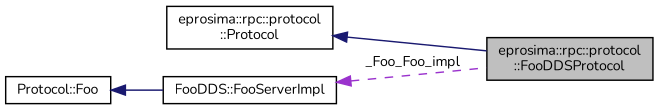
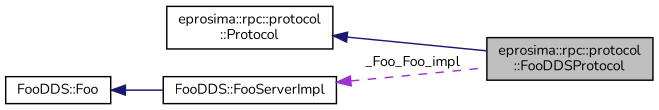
(58, 90) -> (58, 90)
